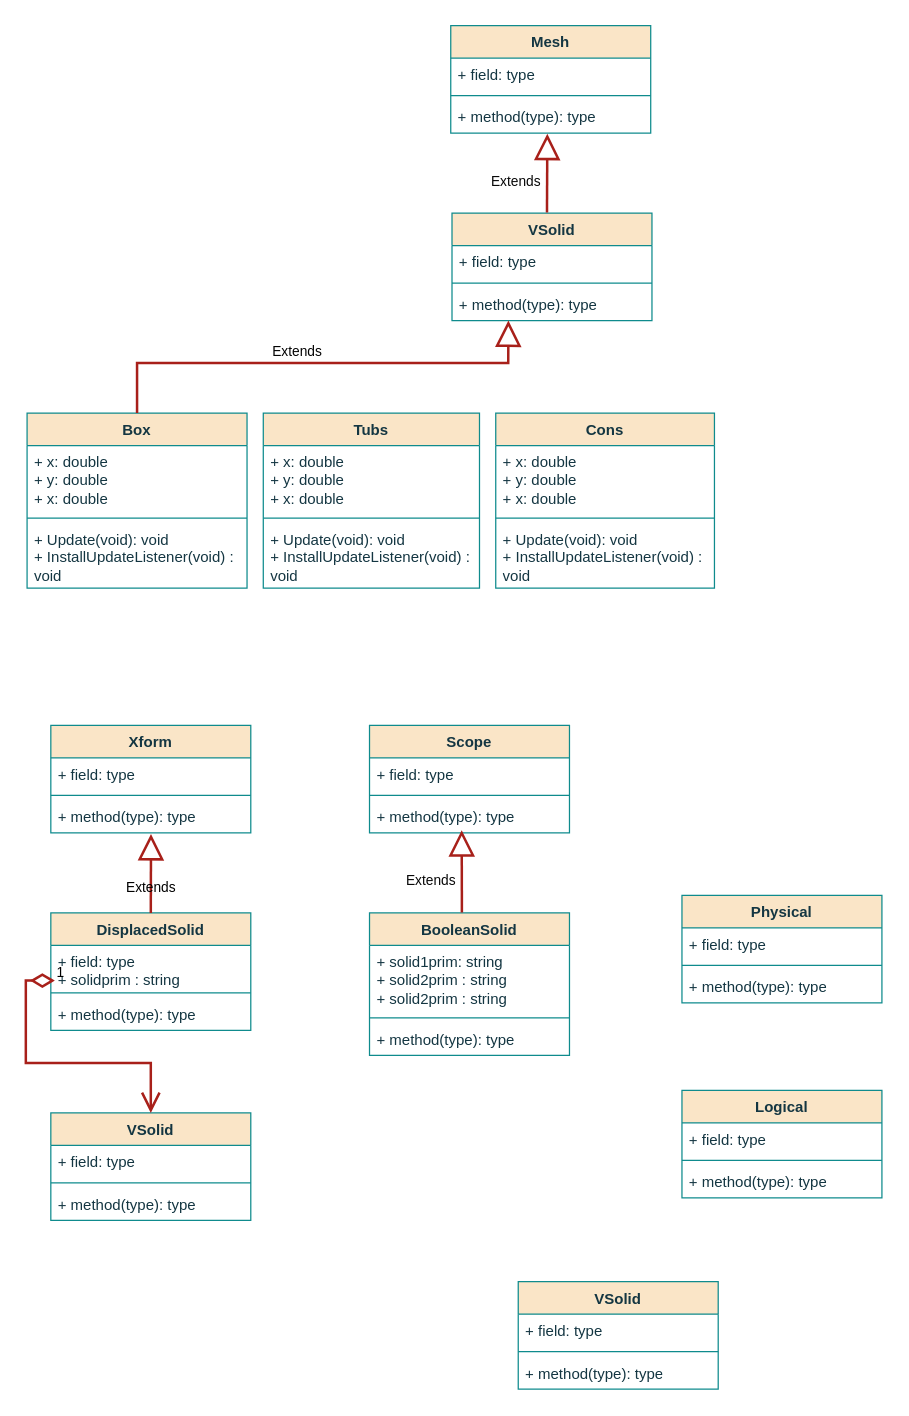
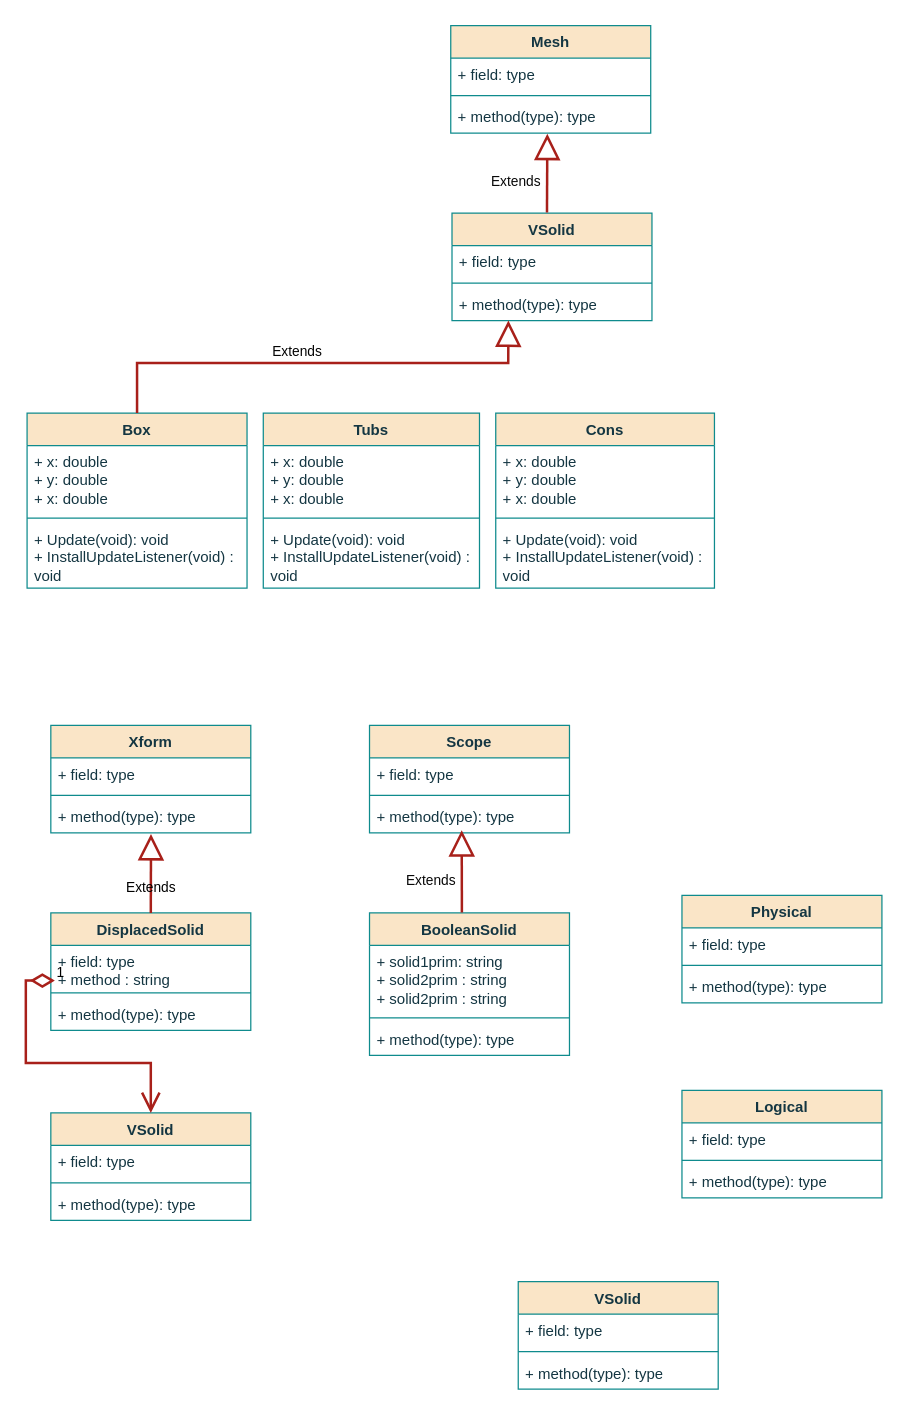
(127, 972) -> (120, 972)
